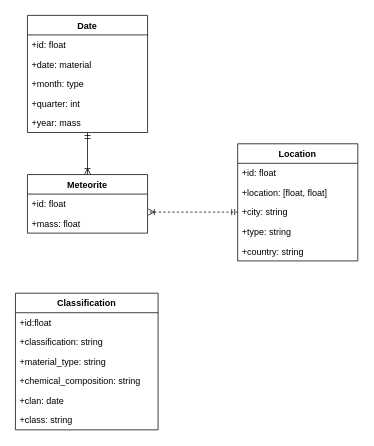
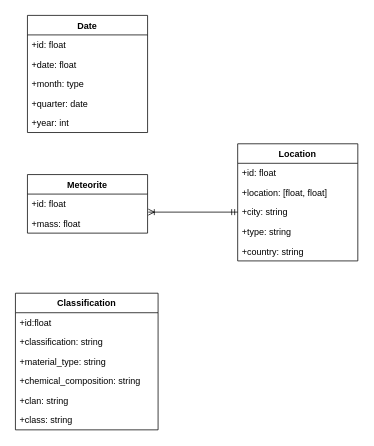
(65, 65) -> (58, 65)
(61, 104) -> (64, 104)
(57, 123) -> (53, 123)
(87, 154) -> none
(192, 212) -> (192, 212)
(44, 401) -> (48, 401)
